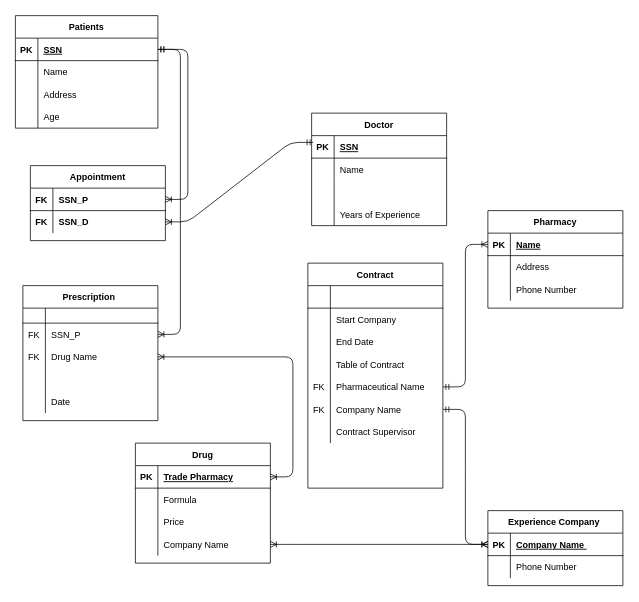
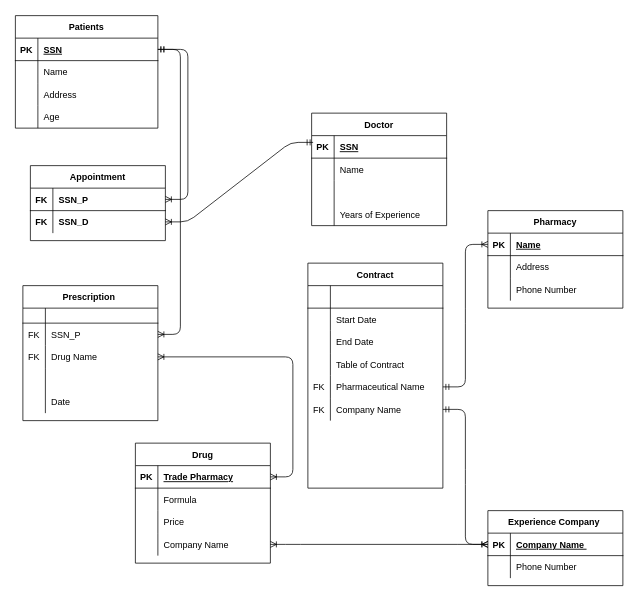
(368, 320) -> (360, 320)
(387, 432) -> none
